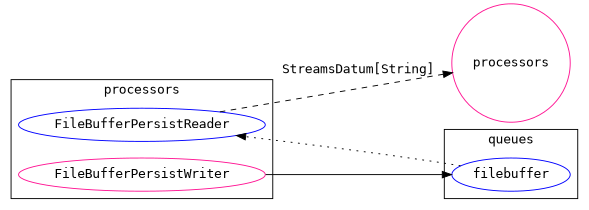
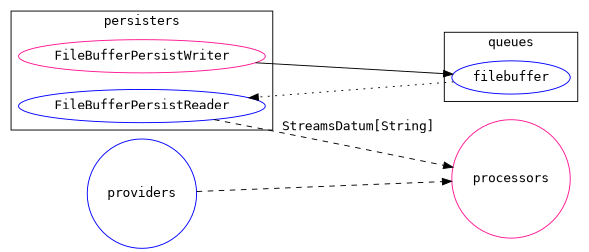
(142, 90) -> (142, 22)
none -> (142, 194)
